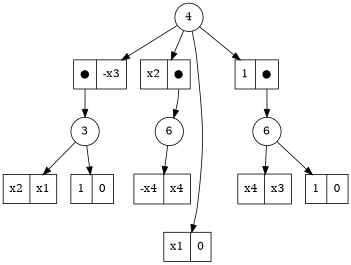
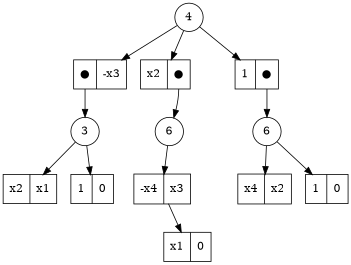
(202, 128) -> (173, 214)
(177, 189) -> (177, 189)
(278, 189) -> (278, 189)
